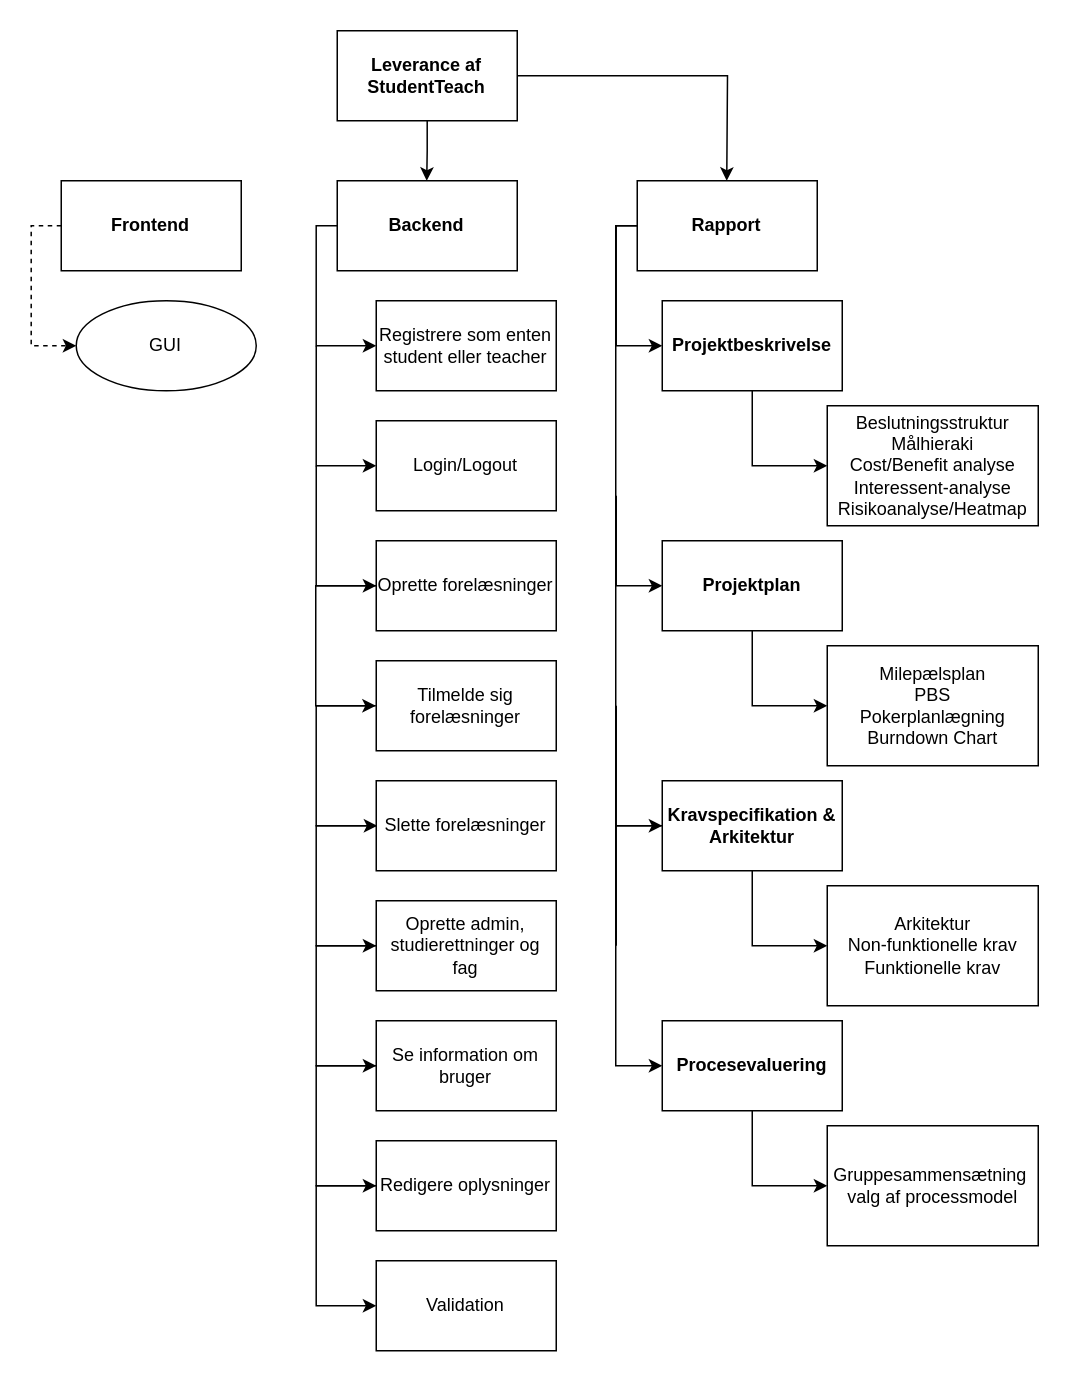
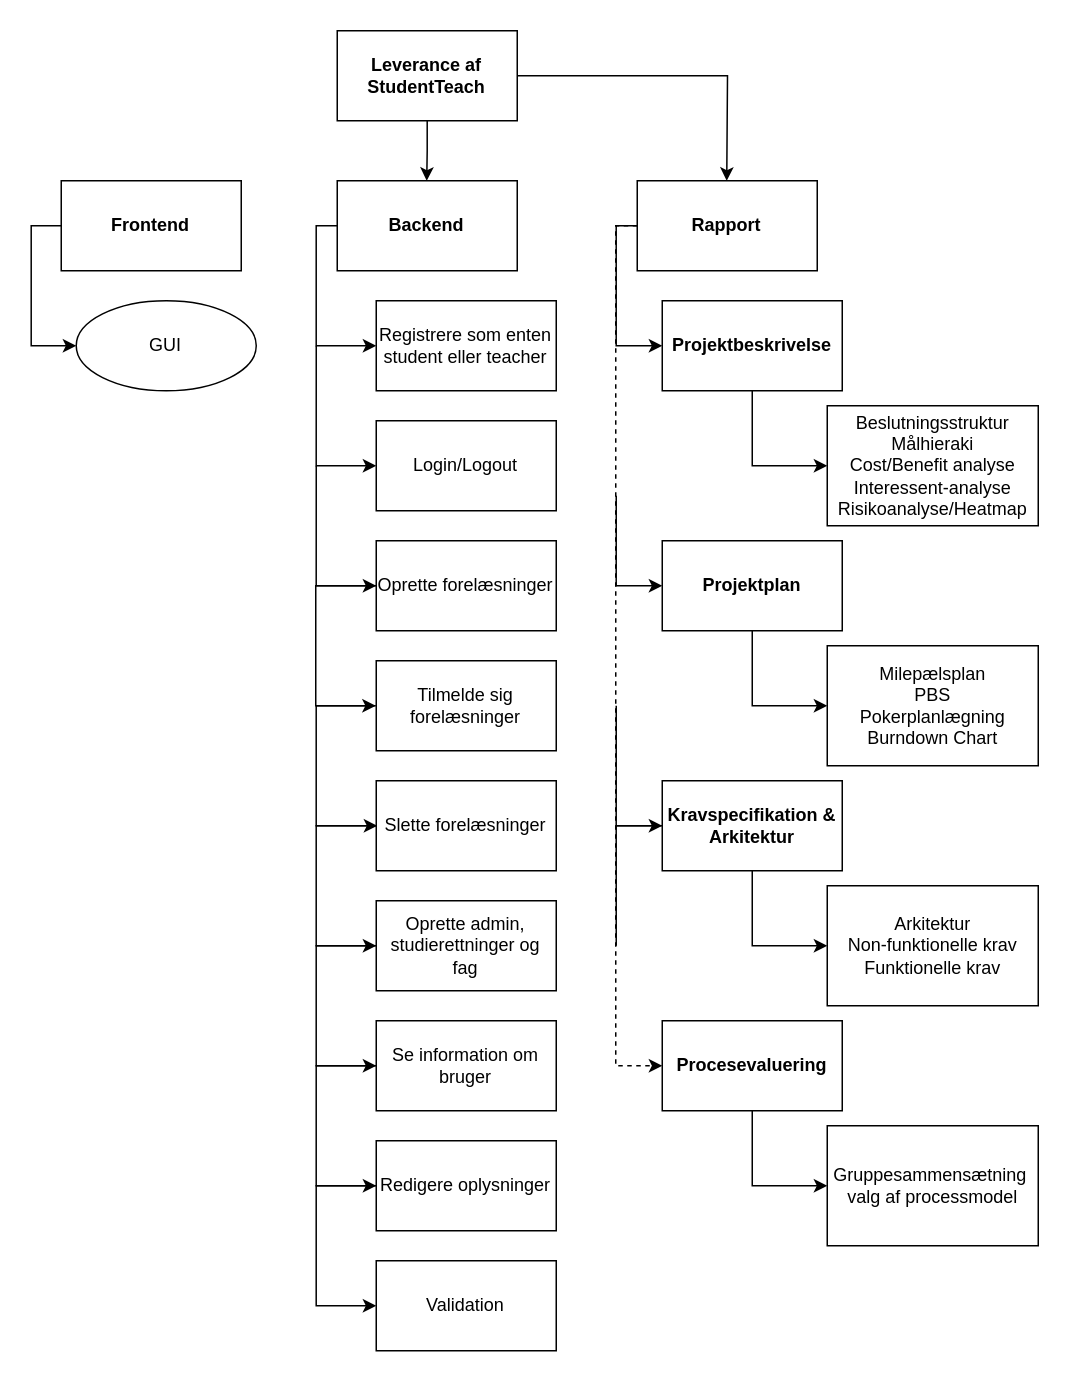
(31, 287) -> (31, 287)
(616, 1024) -> (616, 1024)
